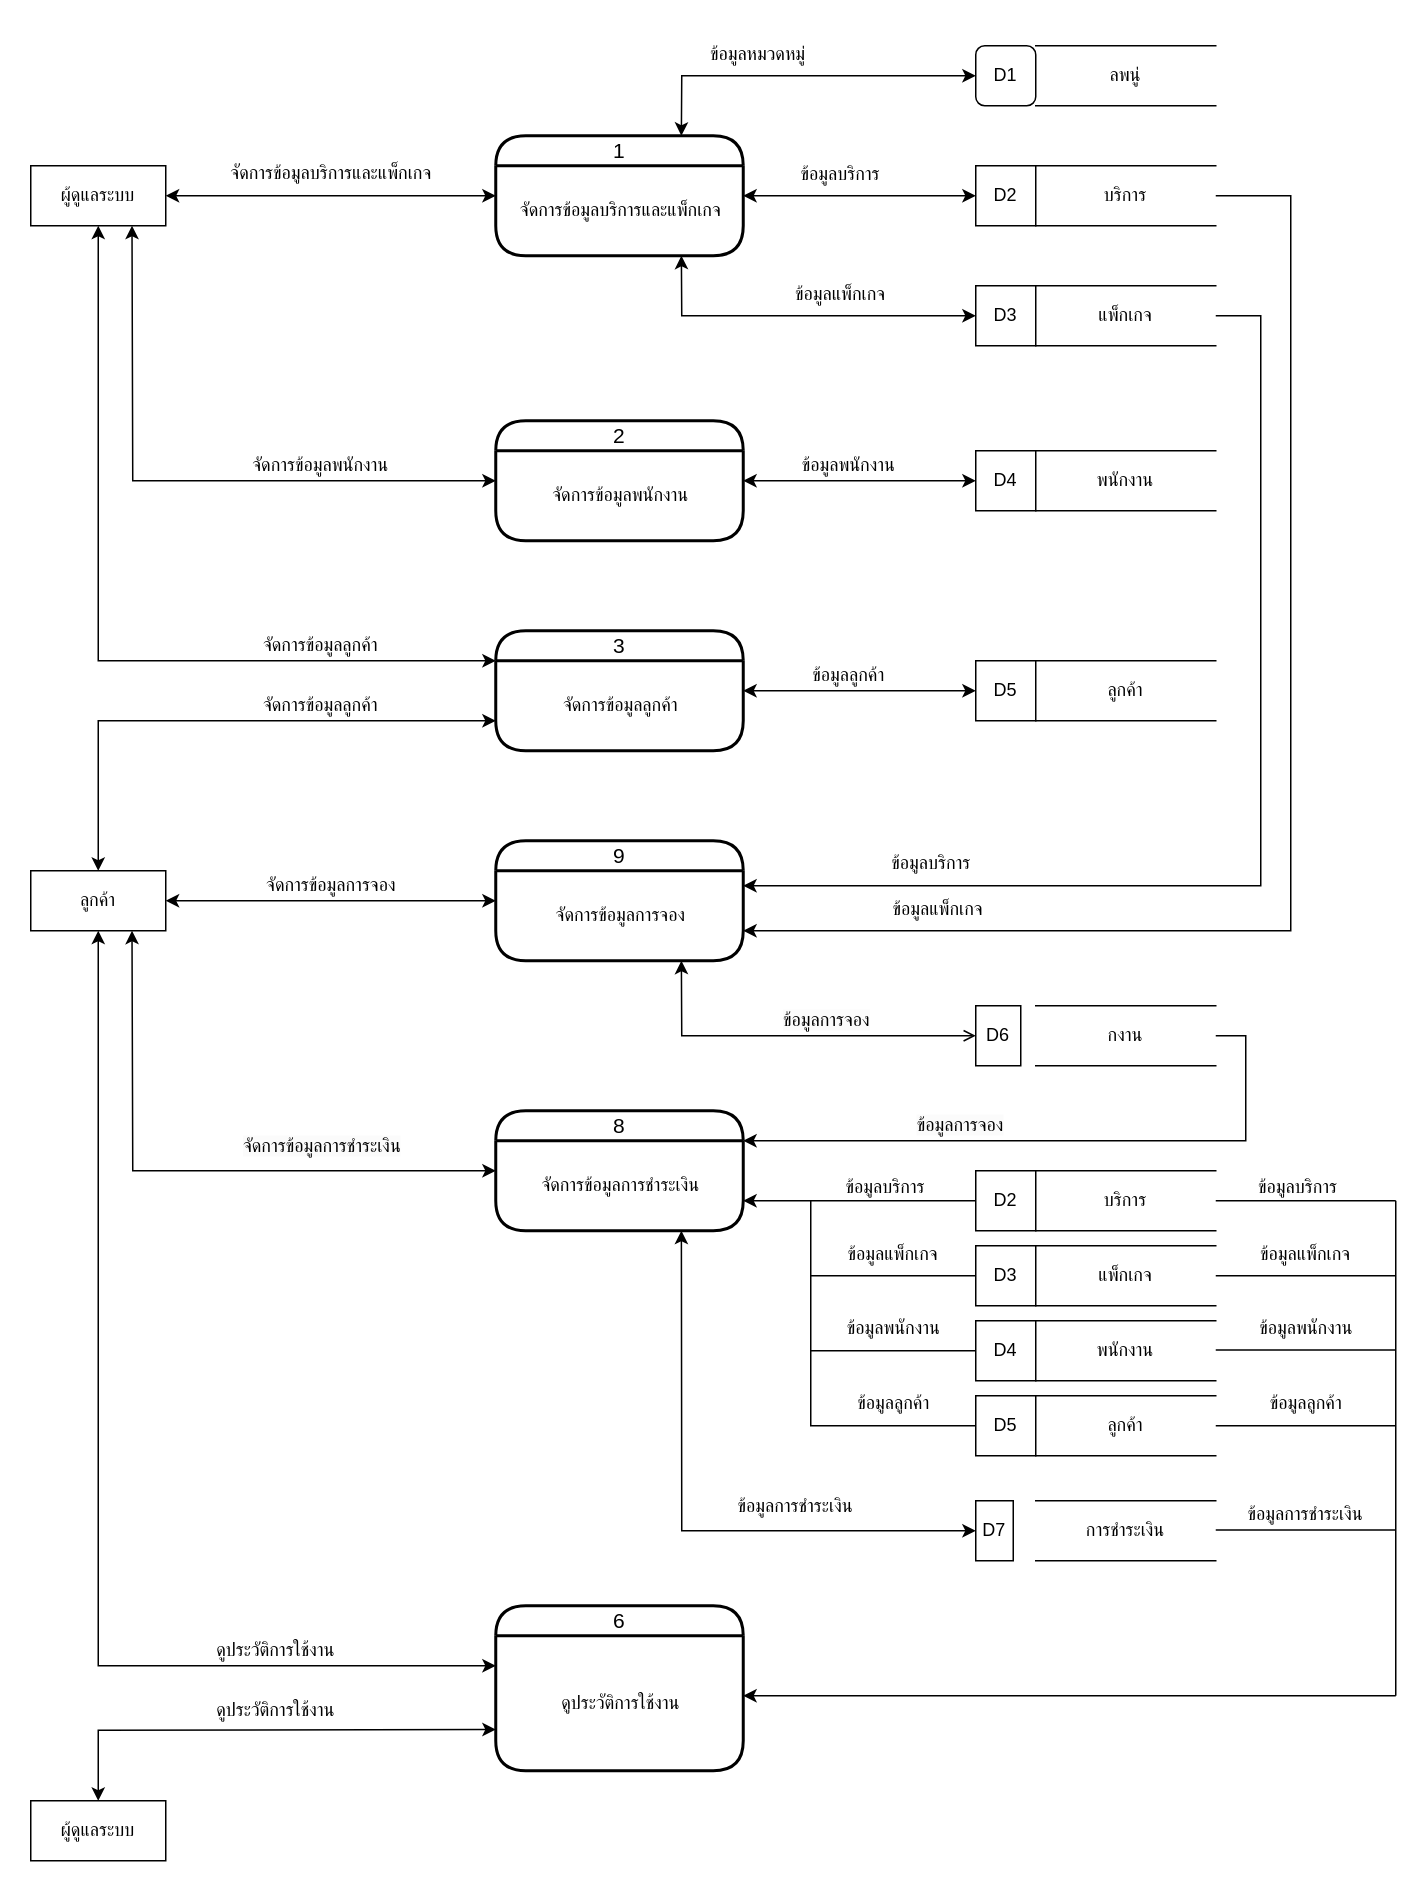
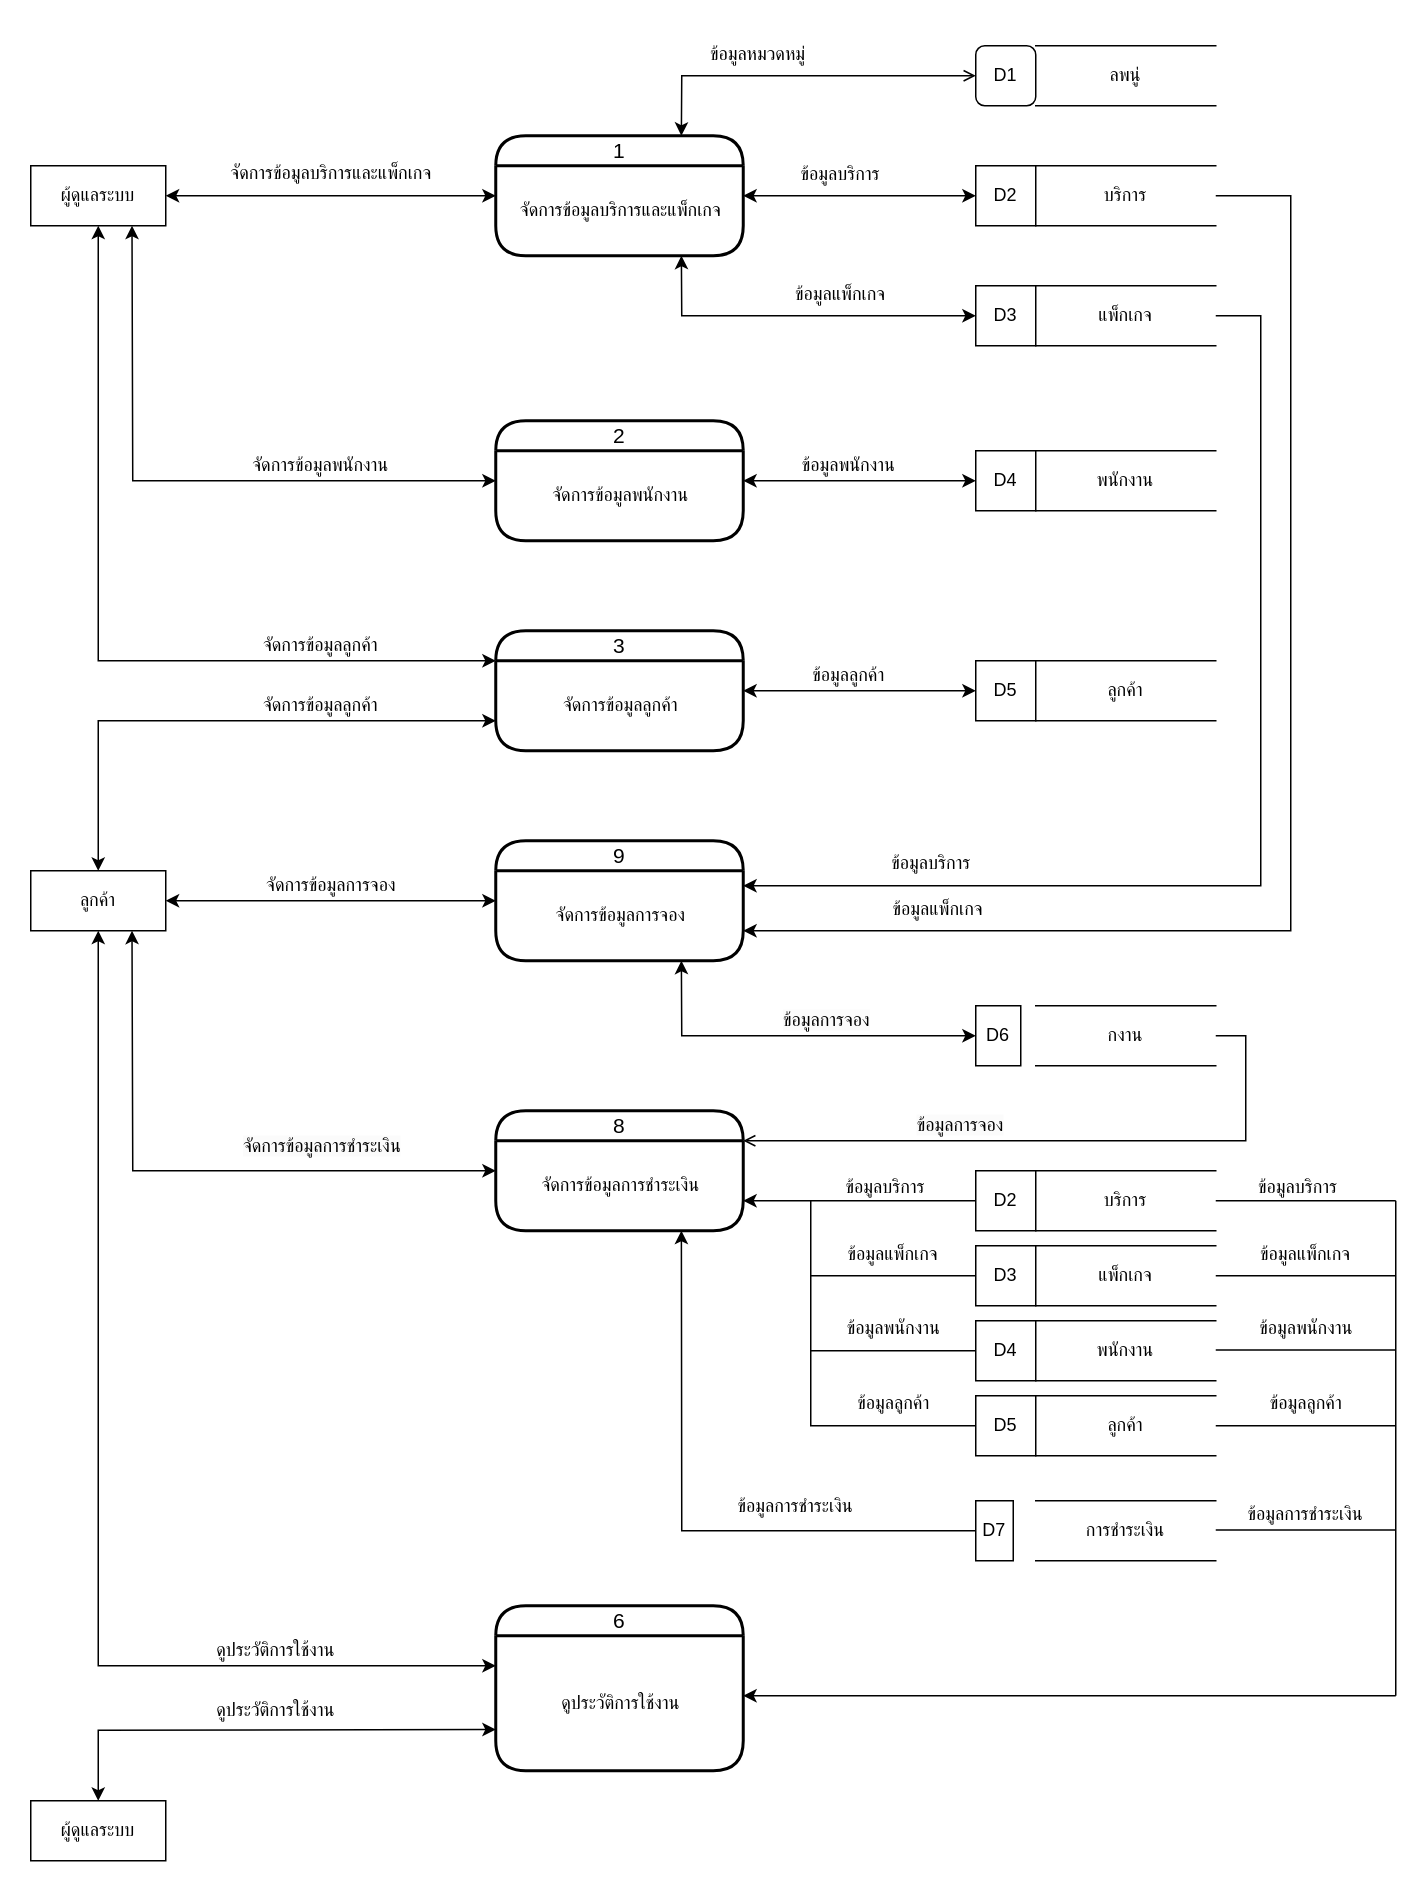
(964, 76) -> (966, 76)
(966, 1036) -> (964, 1036)
(755, 1141) -> (752, 1141)
(964, 1531) -> (968, 1531)
